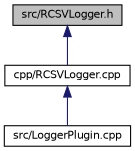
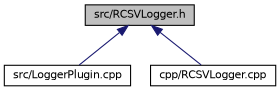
(67, 111) -> (99, 49)
